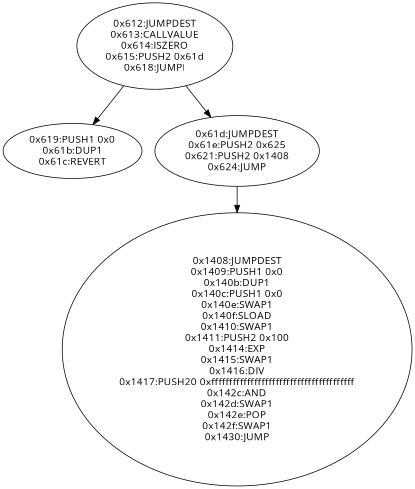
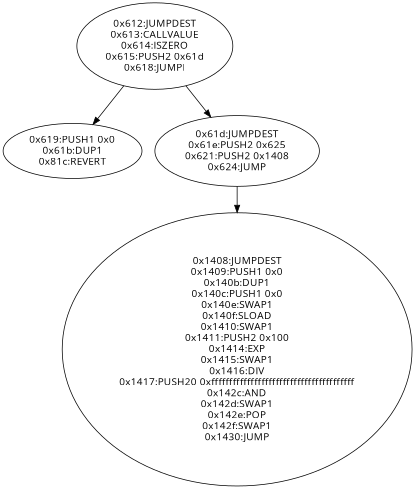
(73, 151) -> (73, 151)
